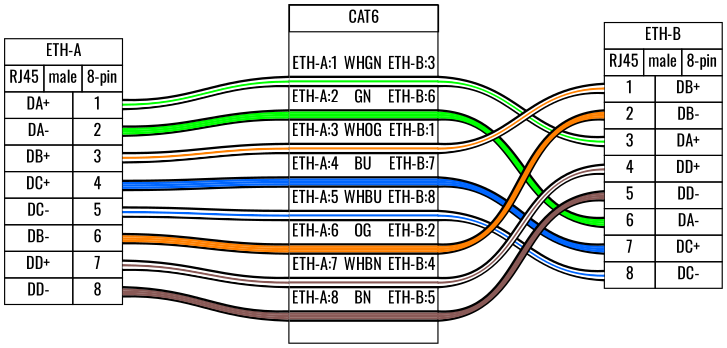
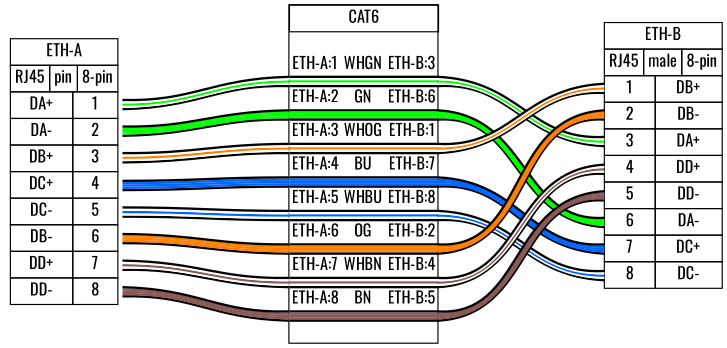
(63, 78) -> (64, 78)
